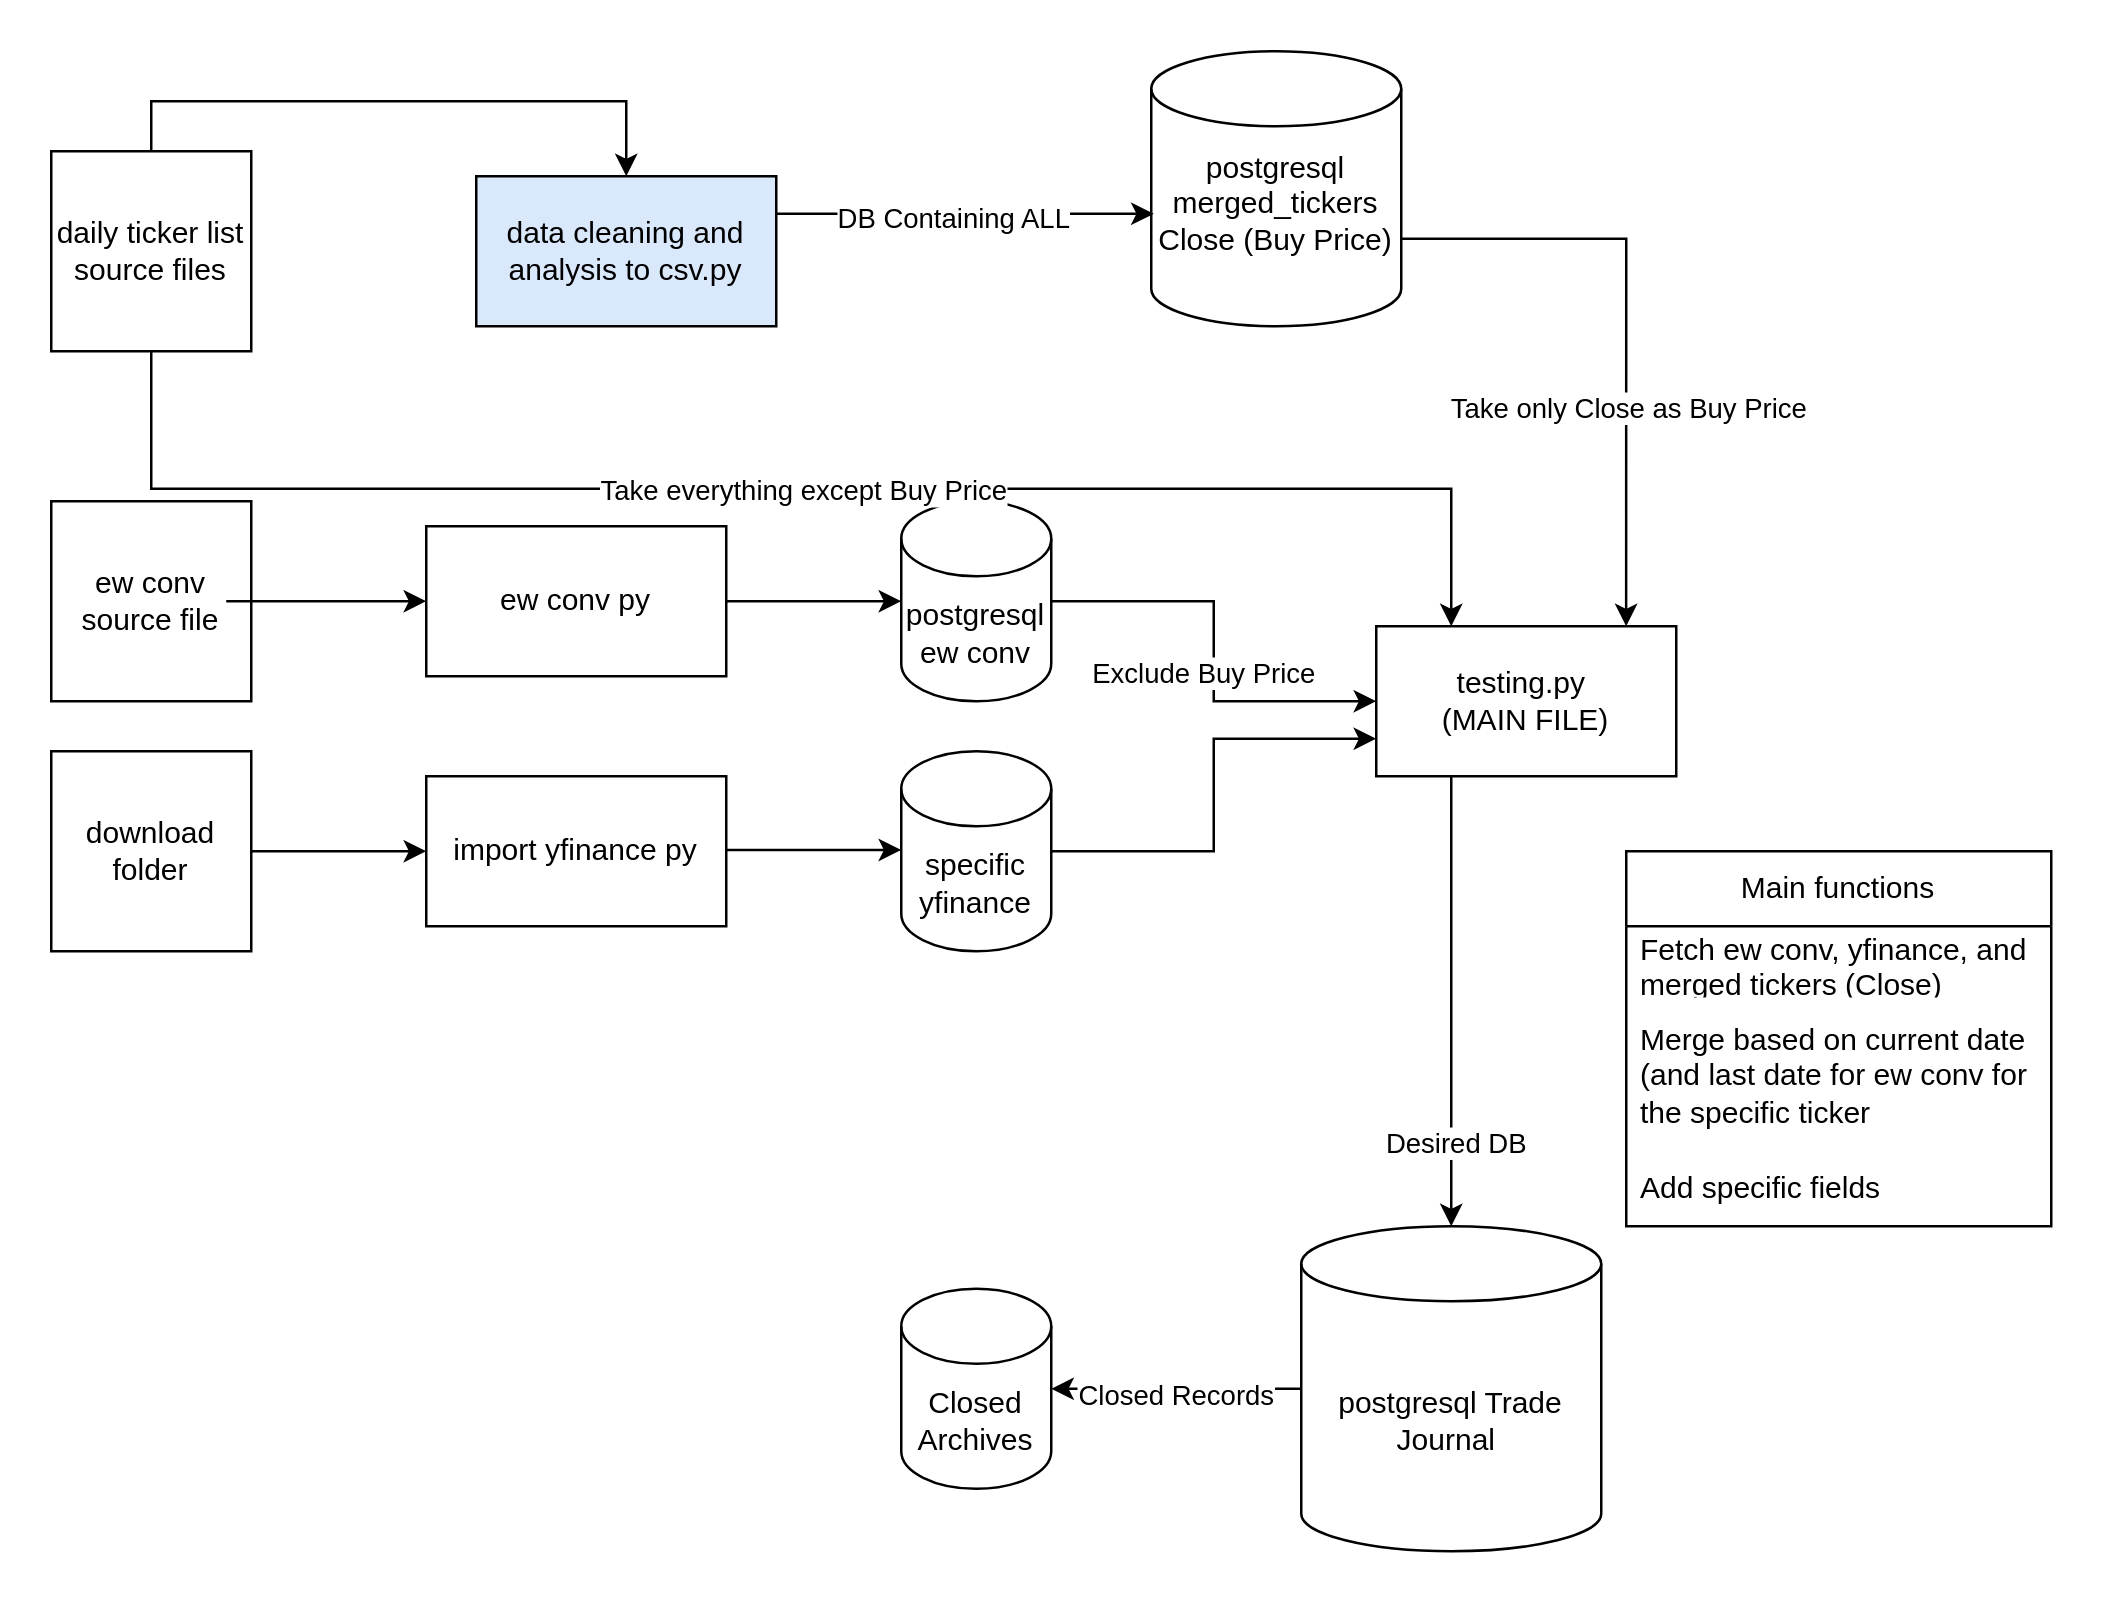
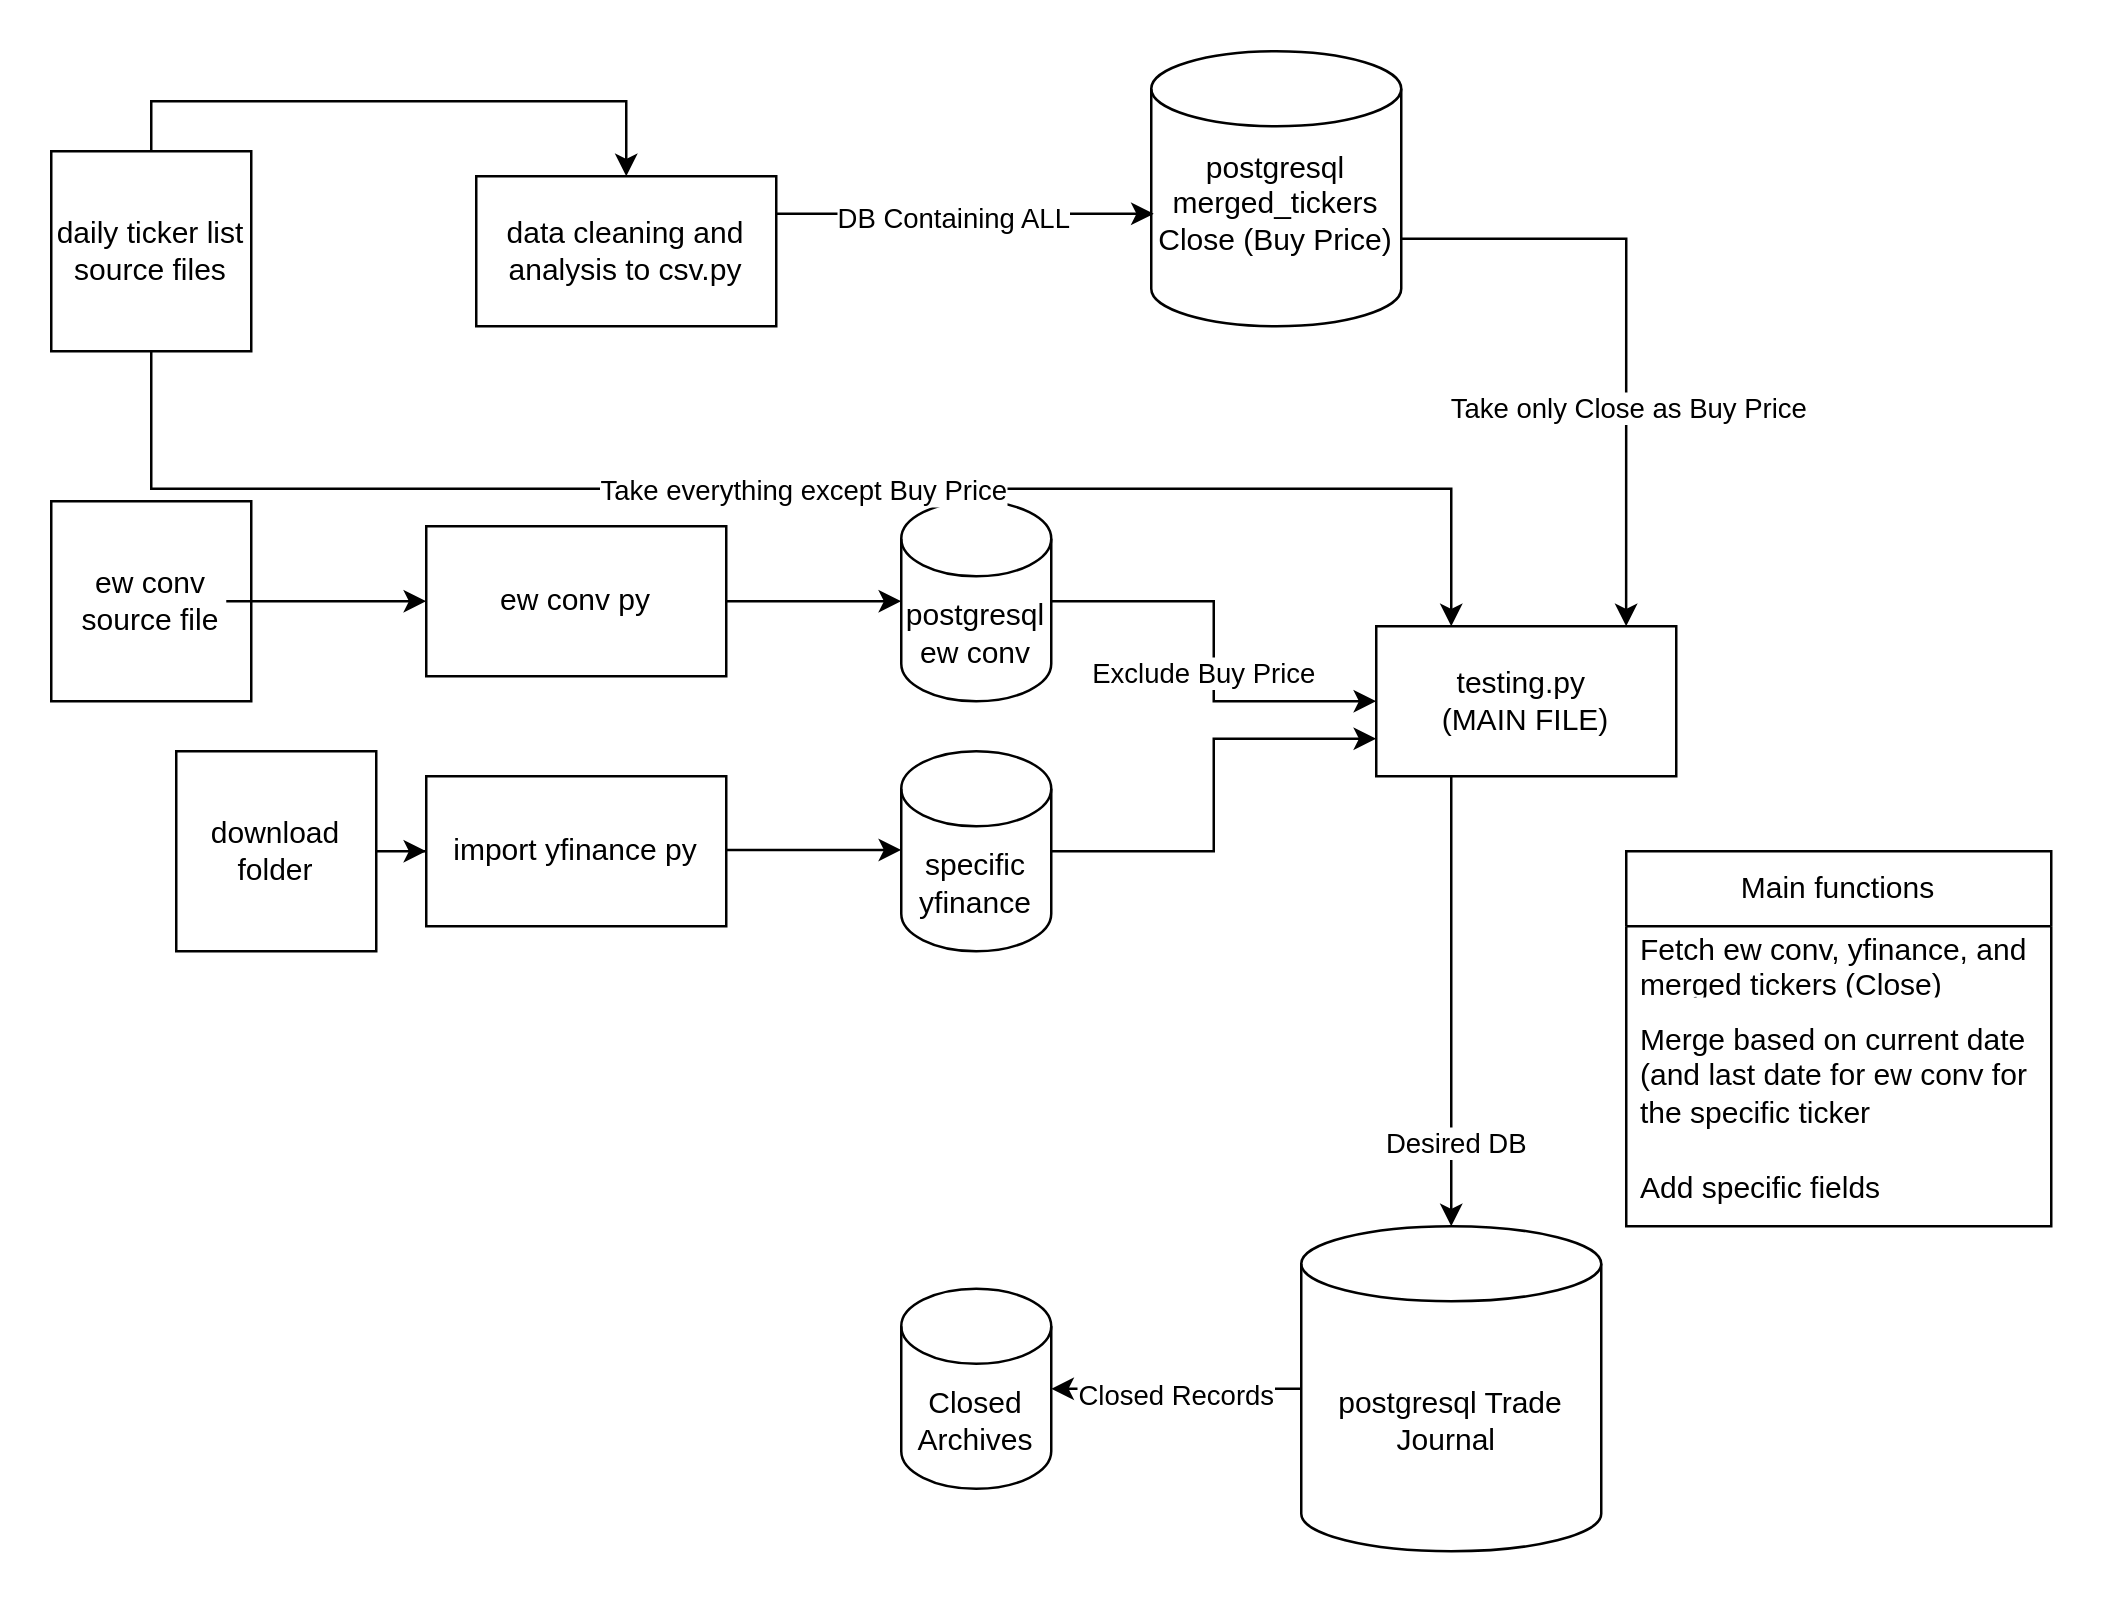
(626, 251) -> (626, 251)
(151, 851) -> (276, 851)
